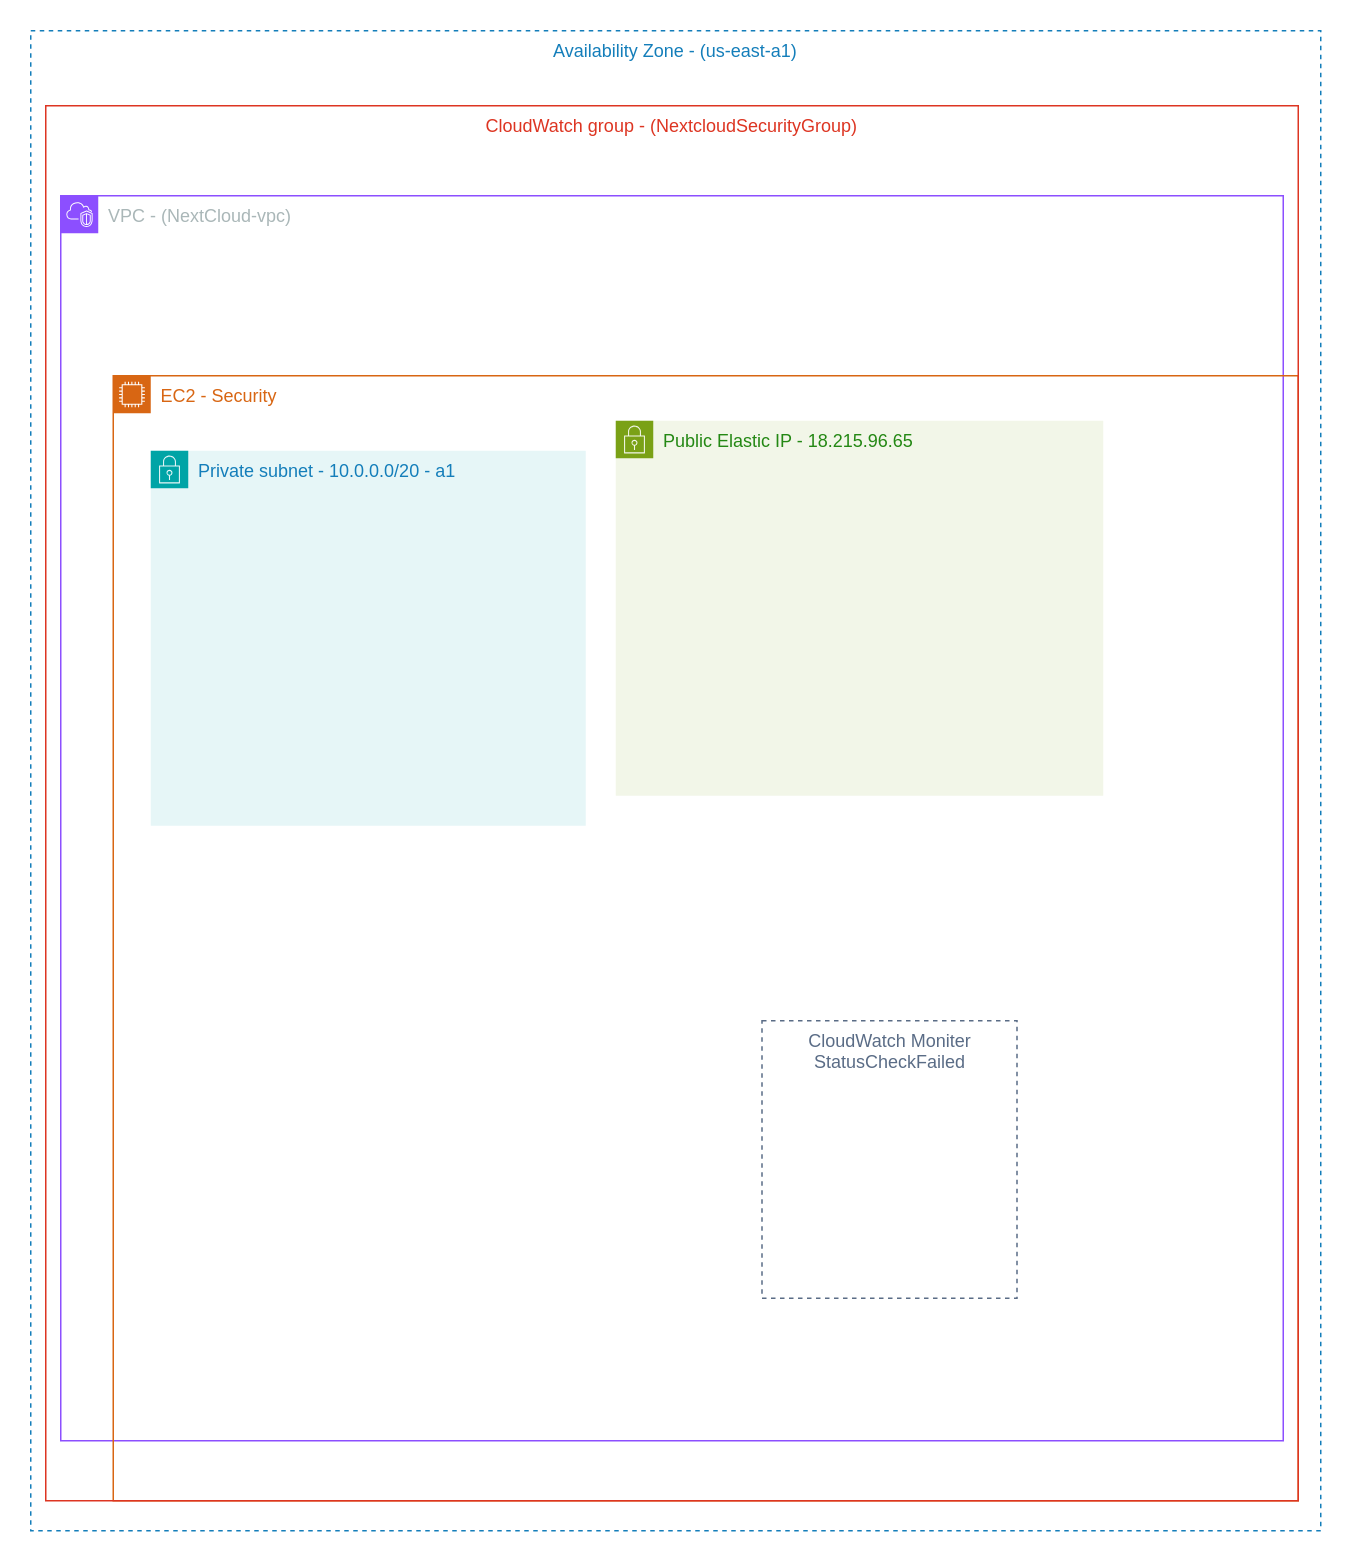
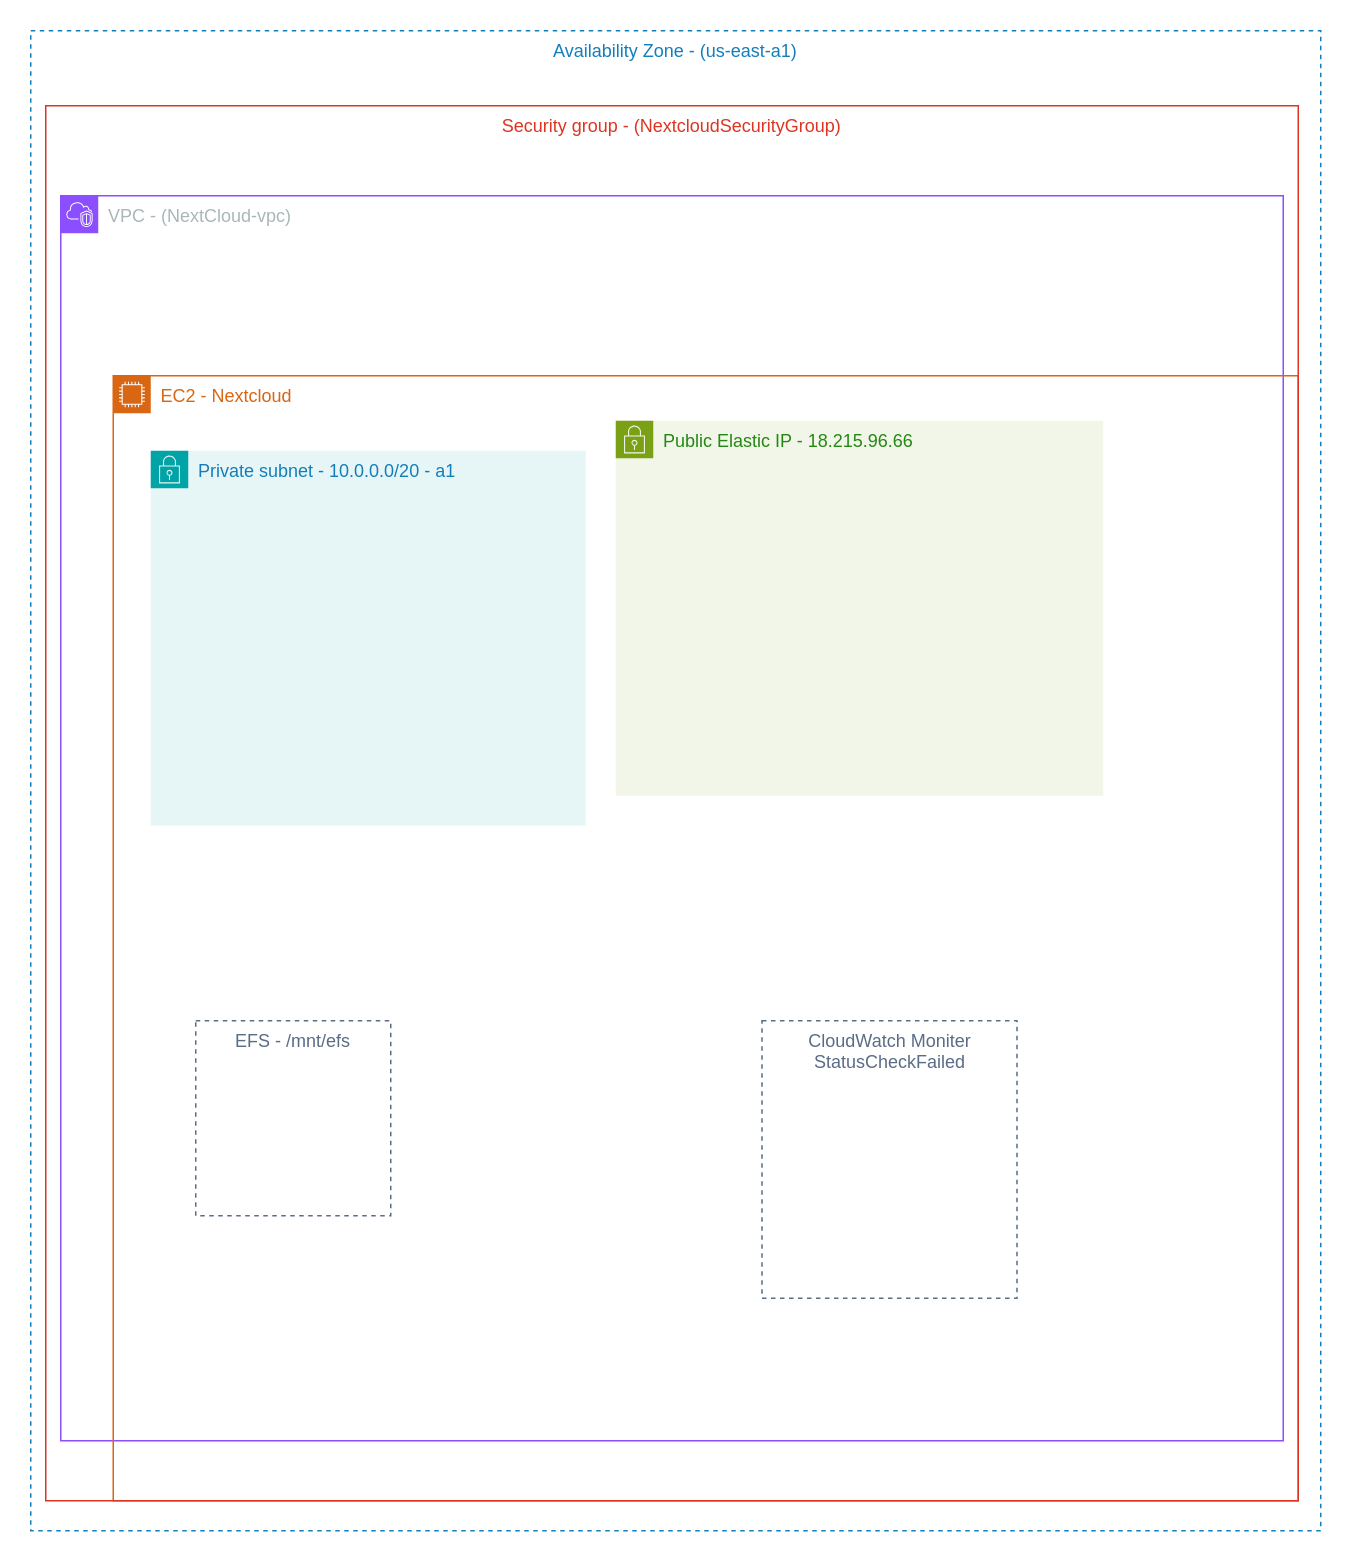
(672, 127) -> (672, 127)
(227, 397) -> (232, 397)
(804, 442) -> (804, 442)
none -> (293, 1118)
